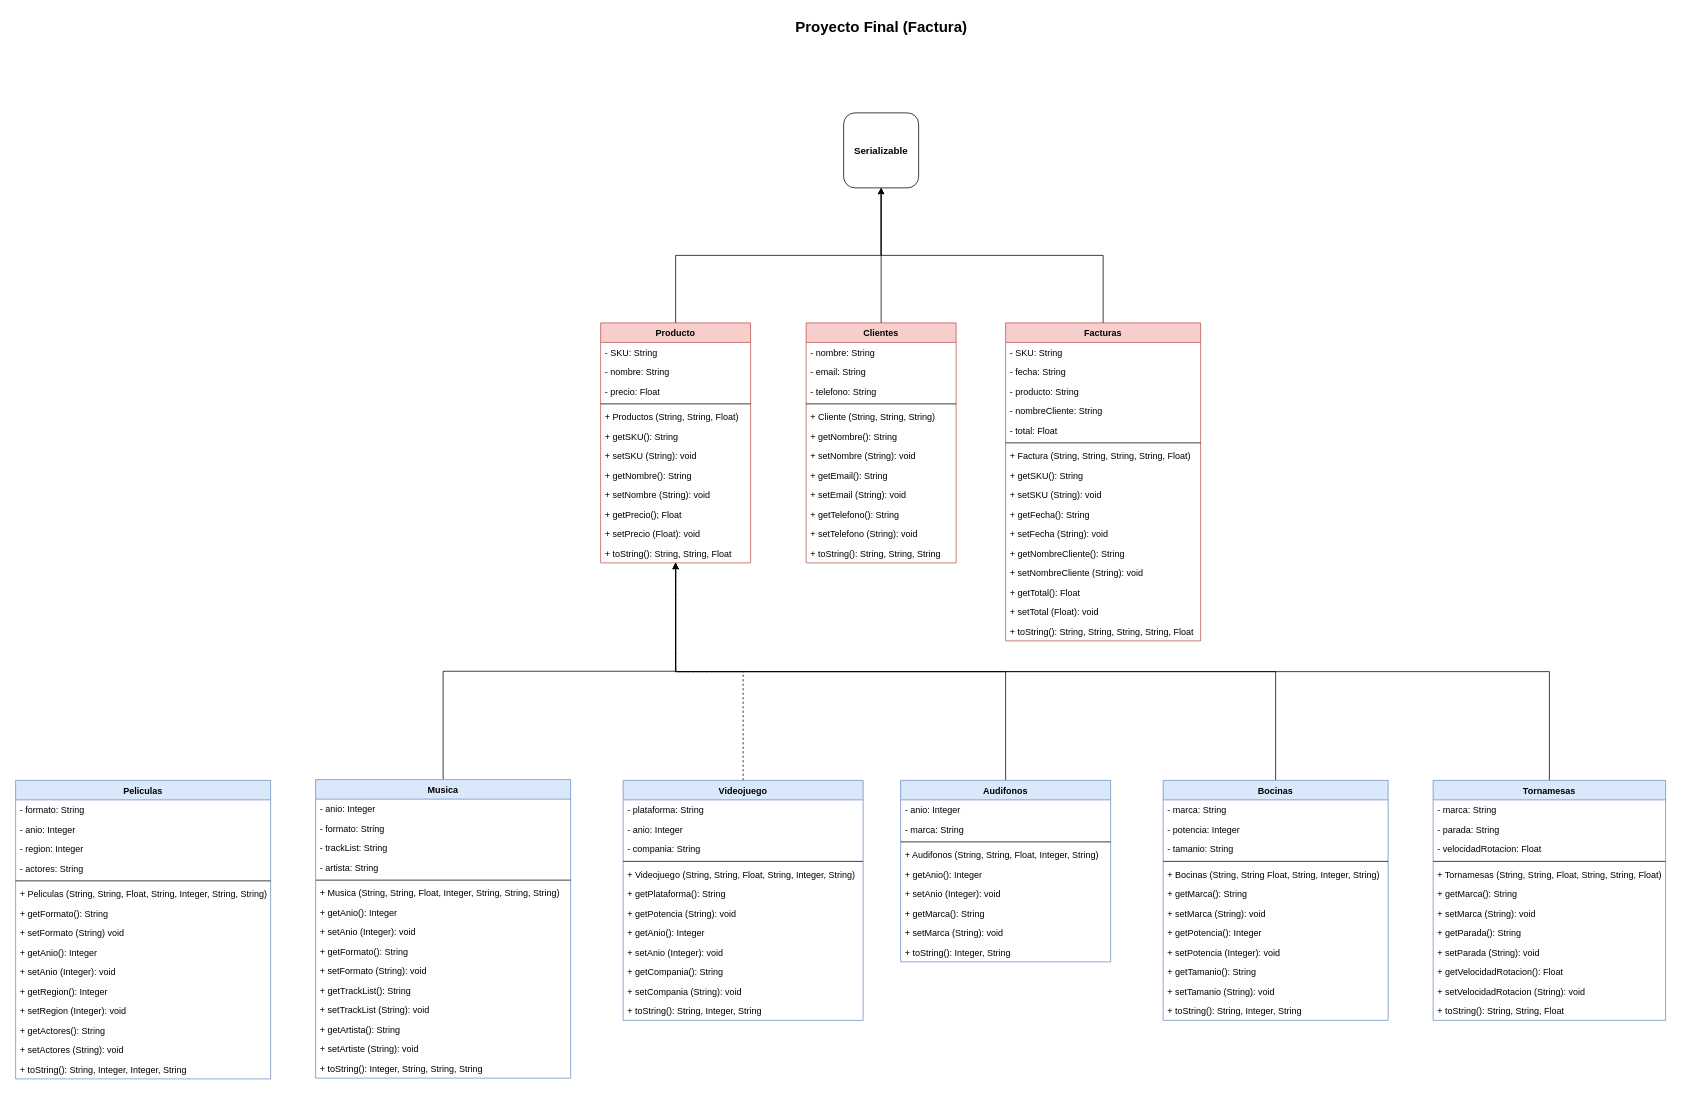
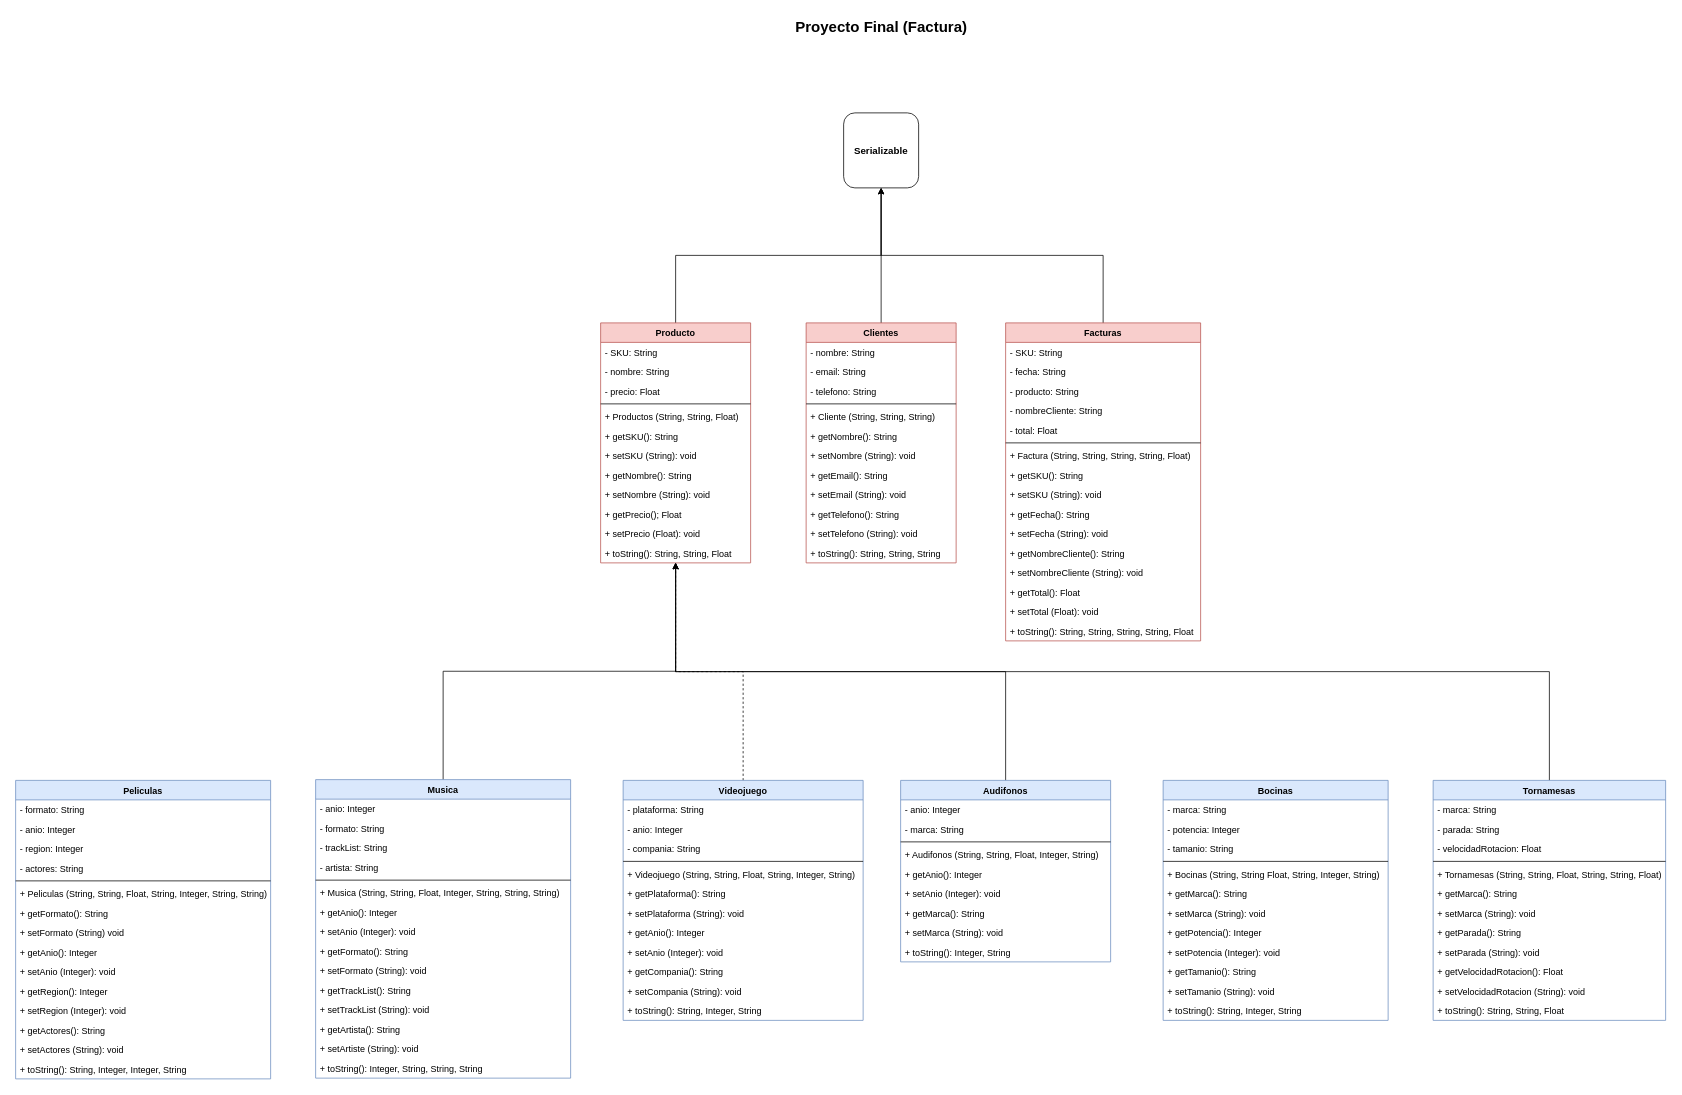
(1275, 727) -> none
(689, 914) -> (694, 914)
